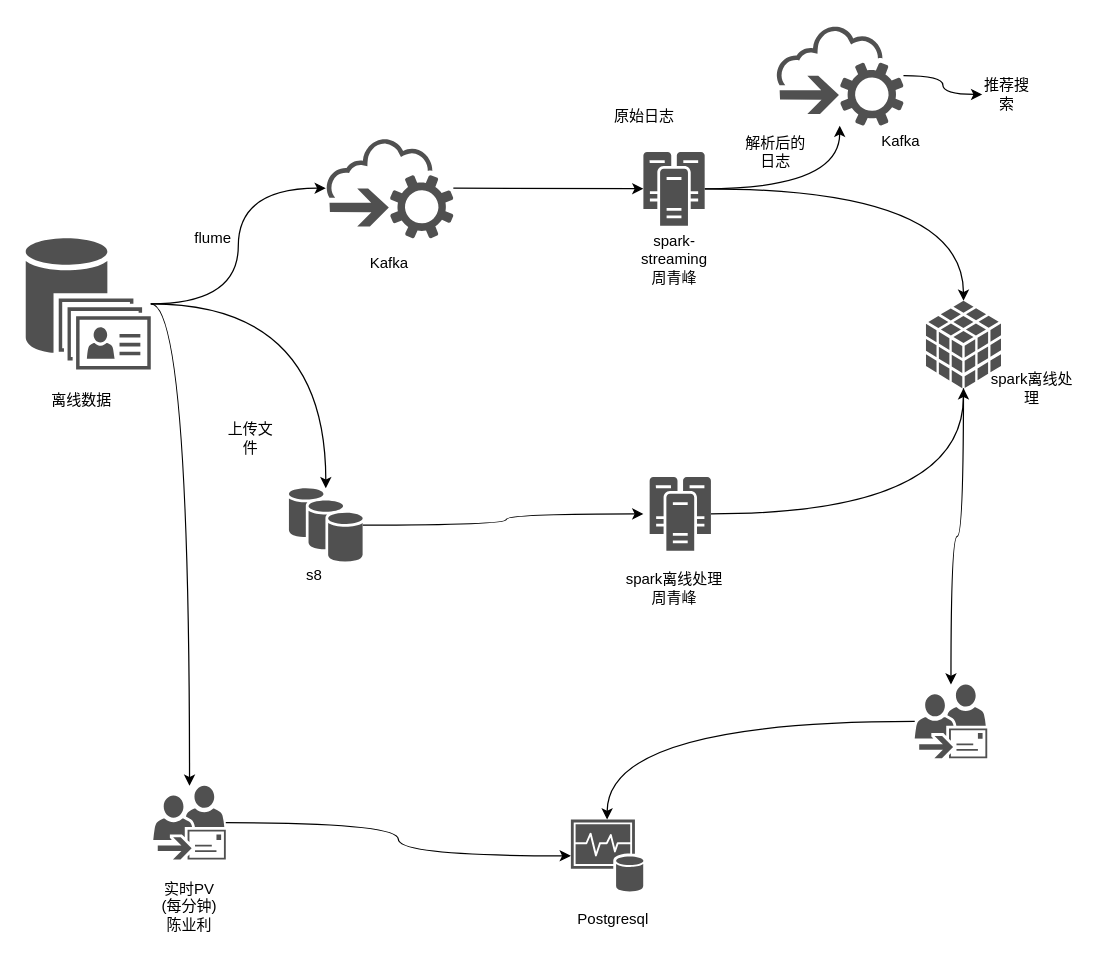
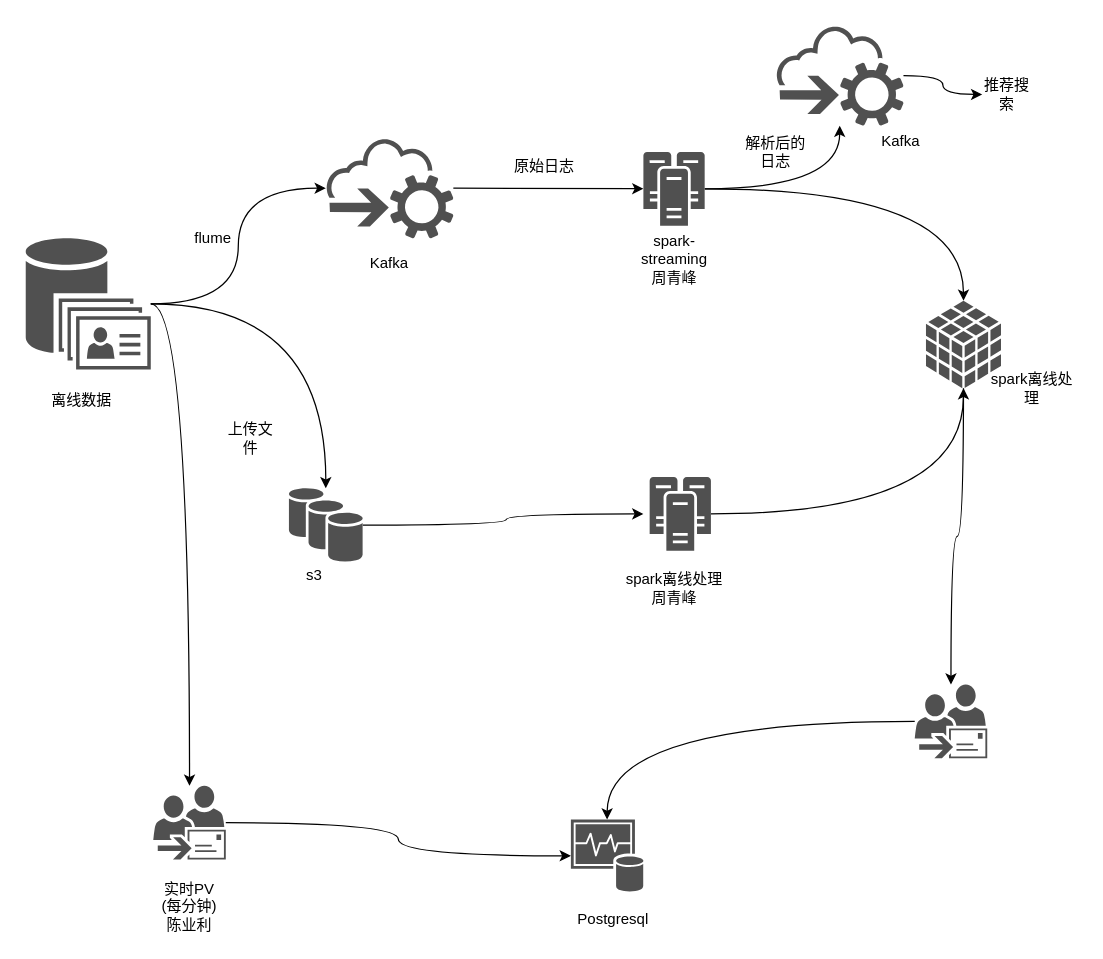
(644, 117) -> (544, 167)
(314, 576) -> (314, 576)
